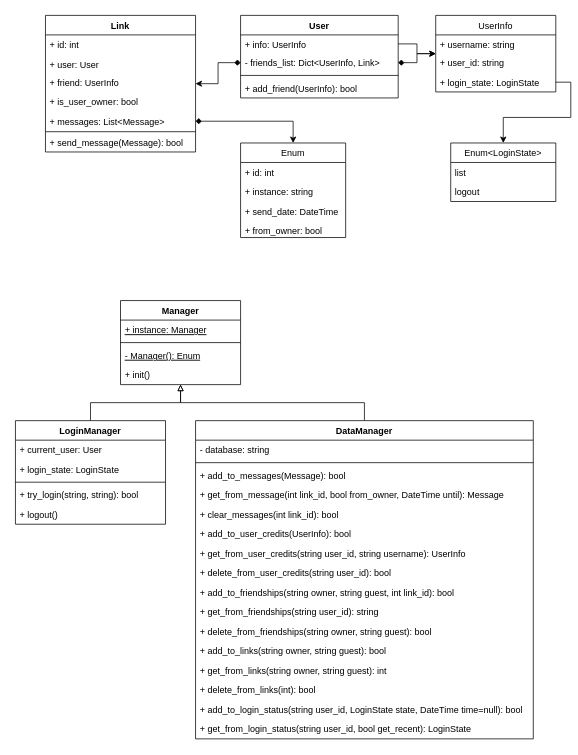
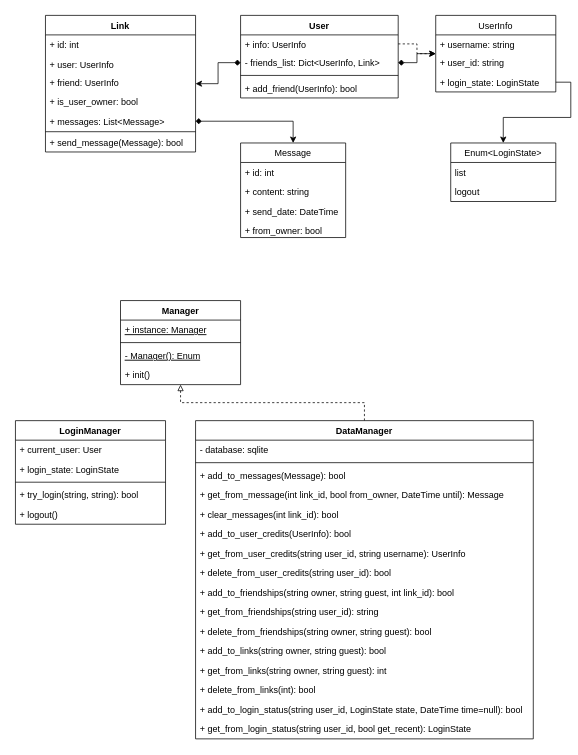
(411, 44) -> (411, 44)
(76, 65) -> (86, 65)
(293, 153) -> (293, 153)
(284, 192) -> (283, 192)
(125, 402) -> none
(282, 402) -> (282, 402)
(240, 450) -> (239, 450)
